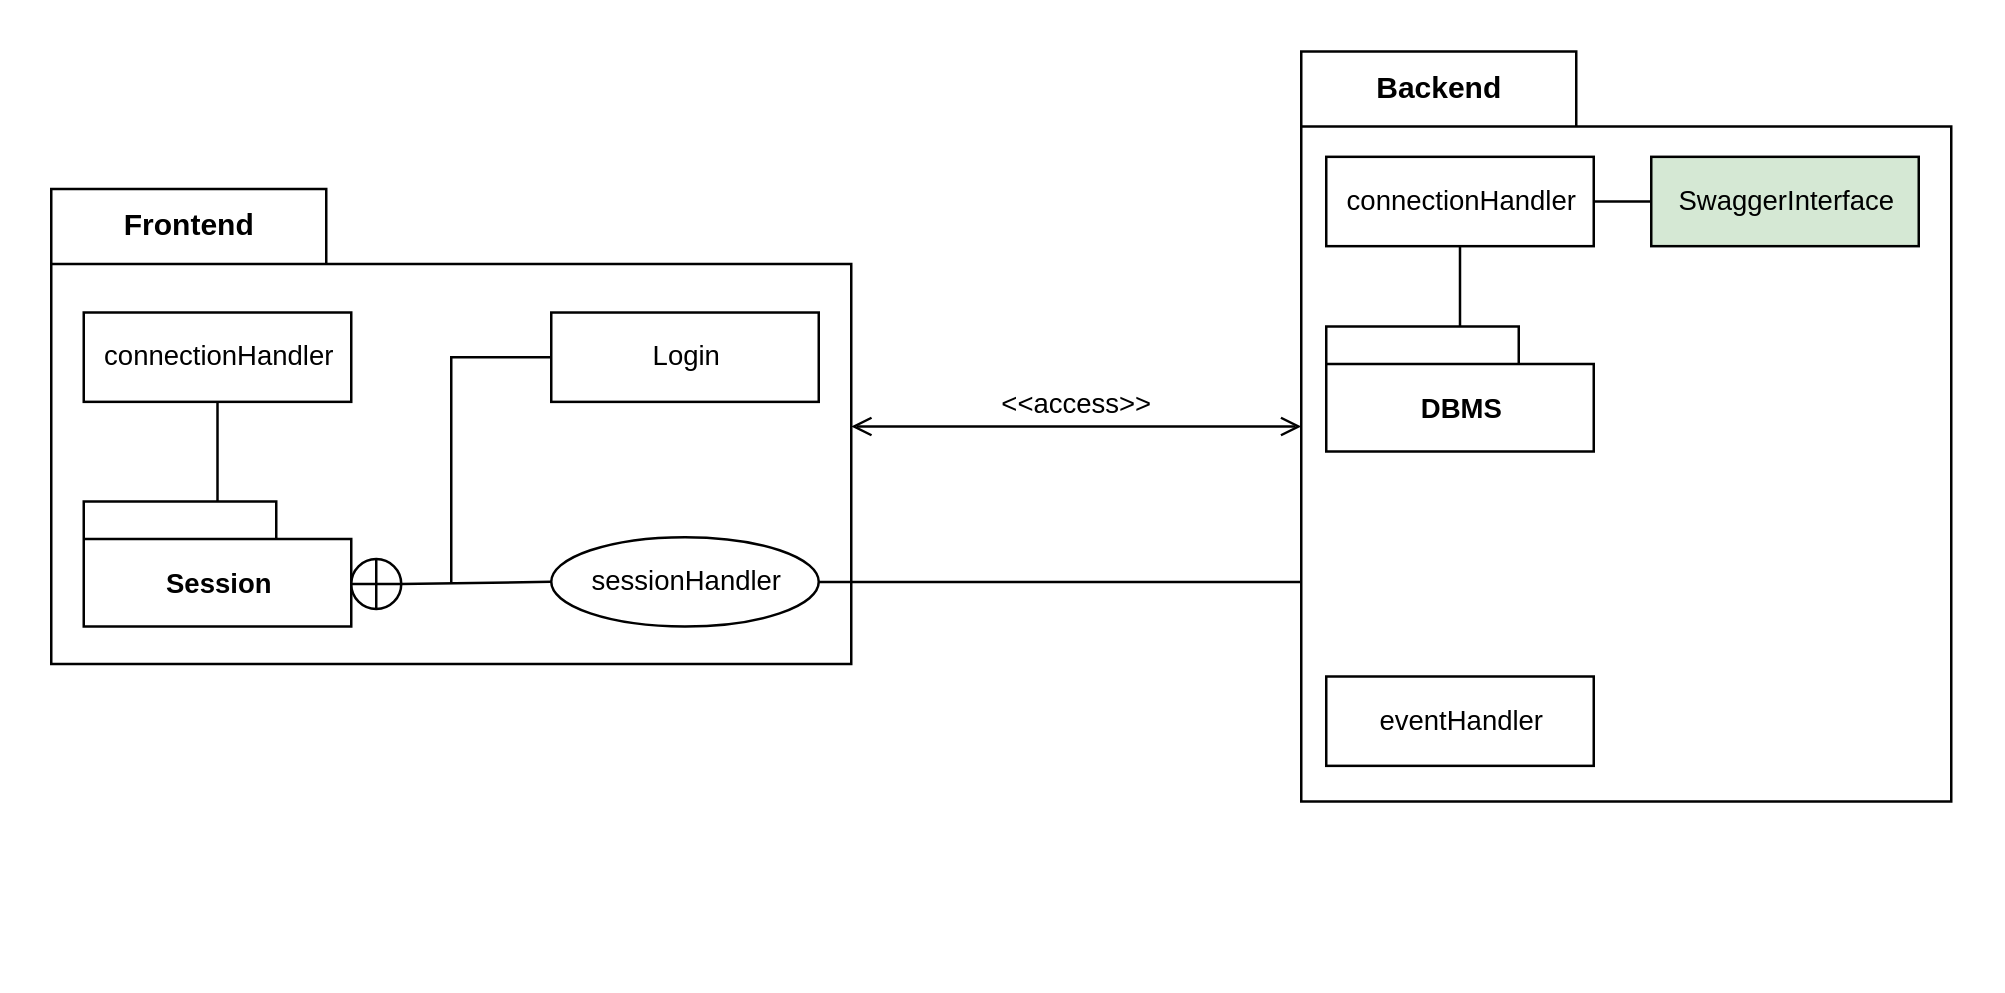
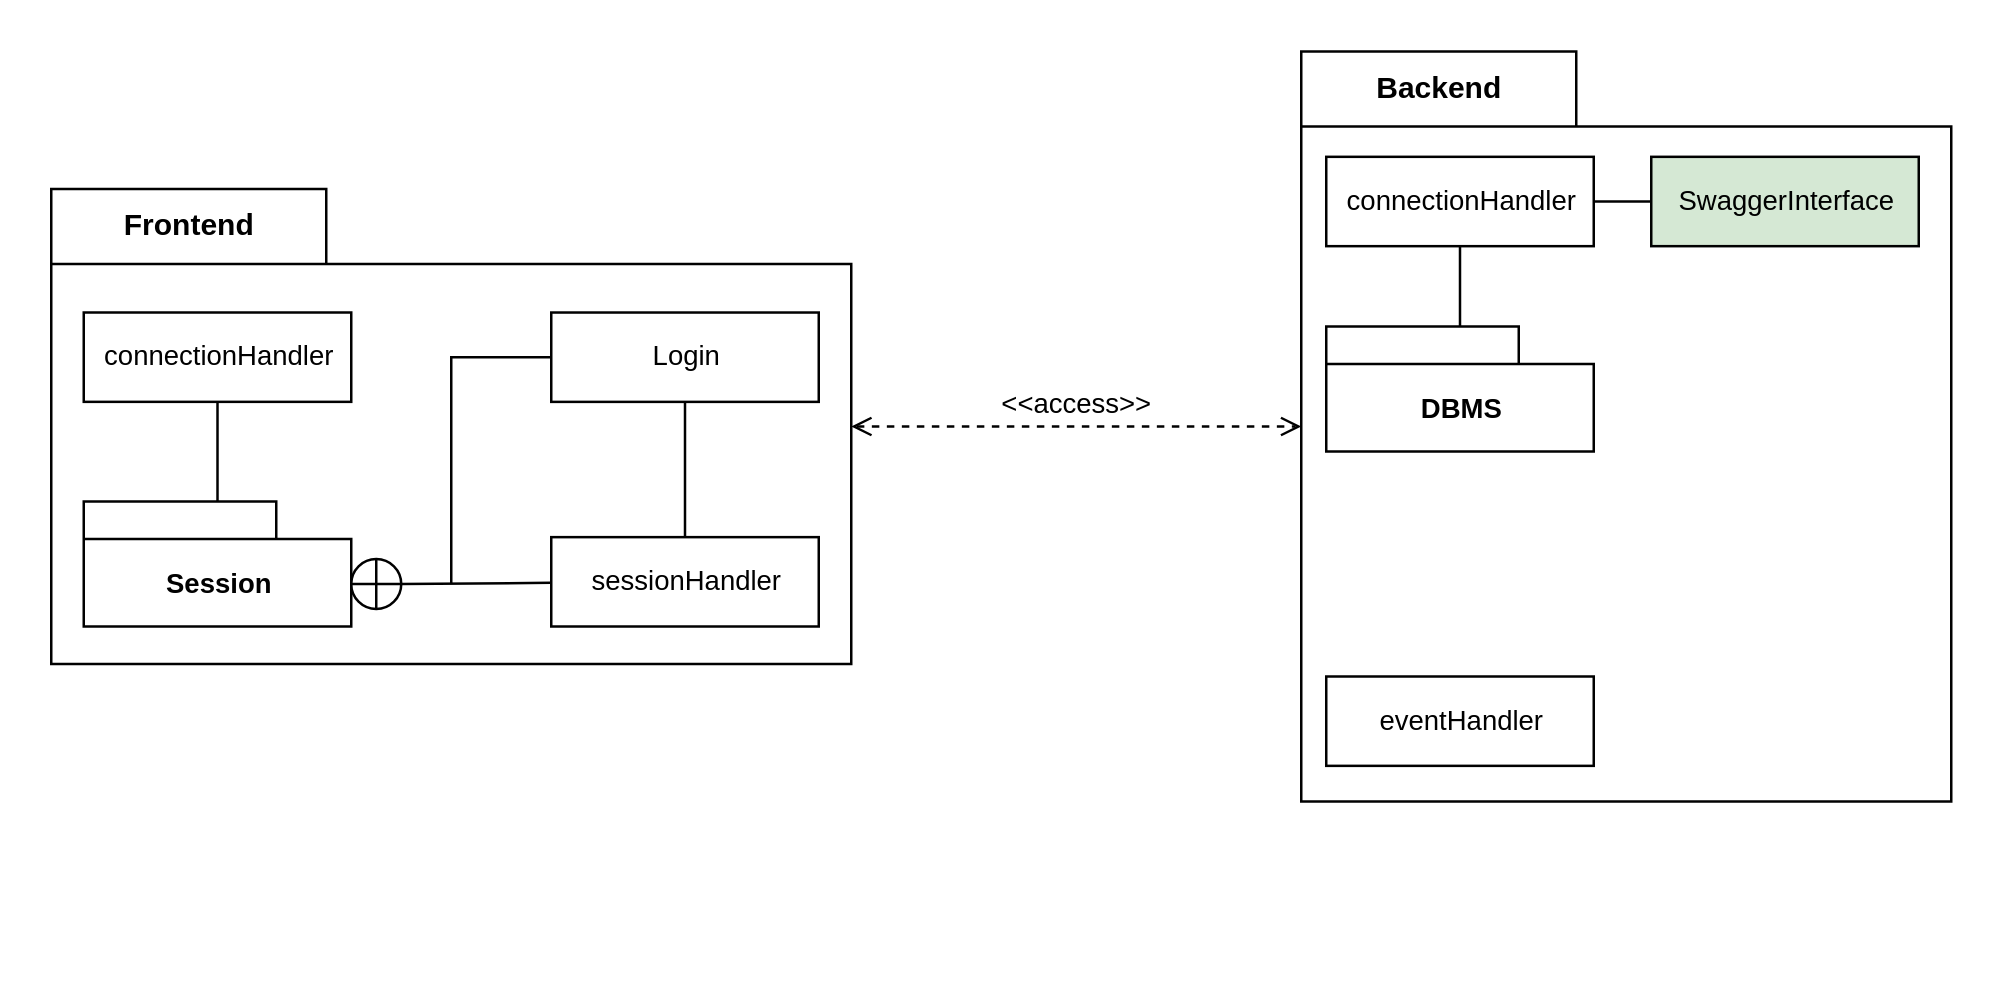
(1077, 426) -> (1077, 426)
(685, 582) -> (685, 582)
(1060, 582) -> (685, 470)
